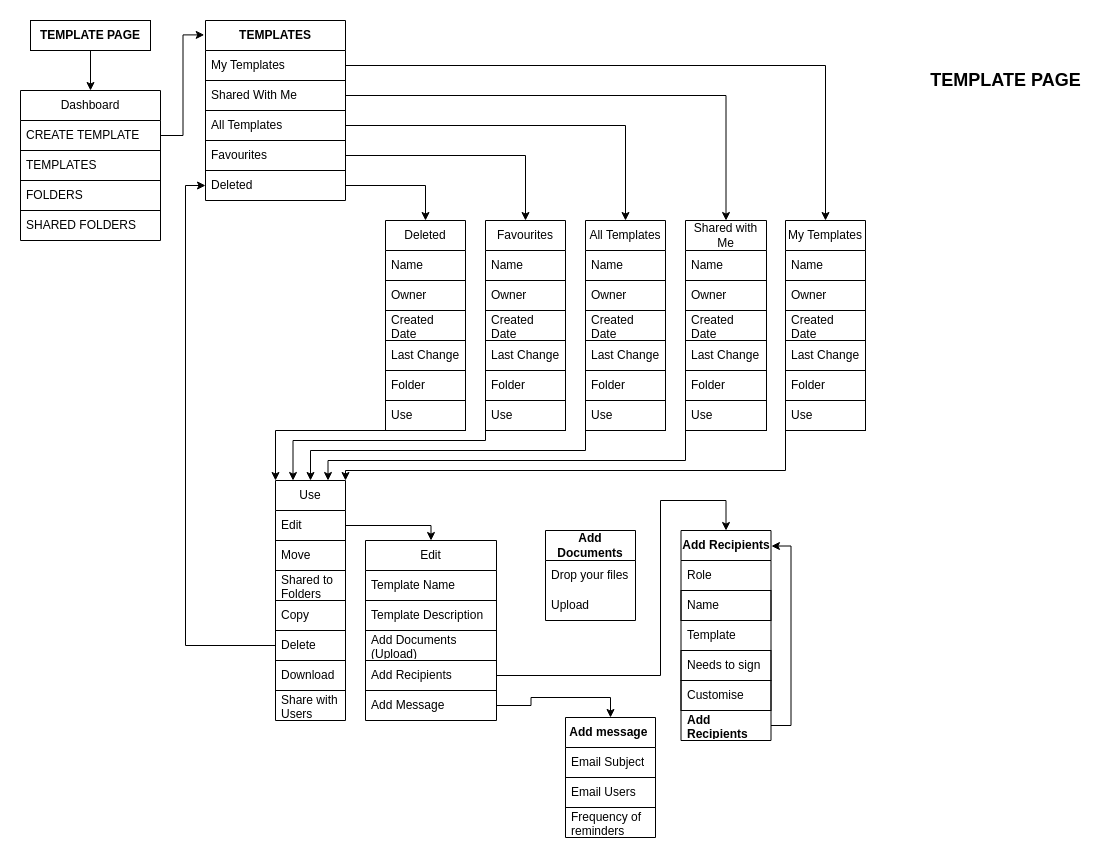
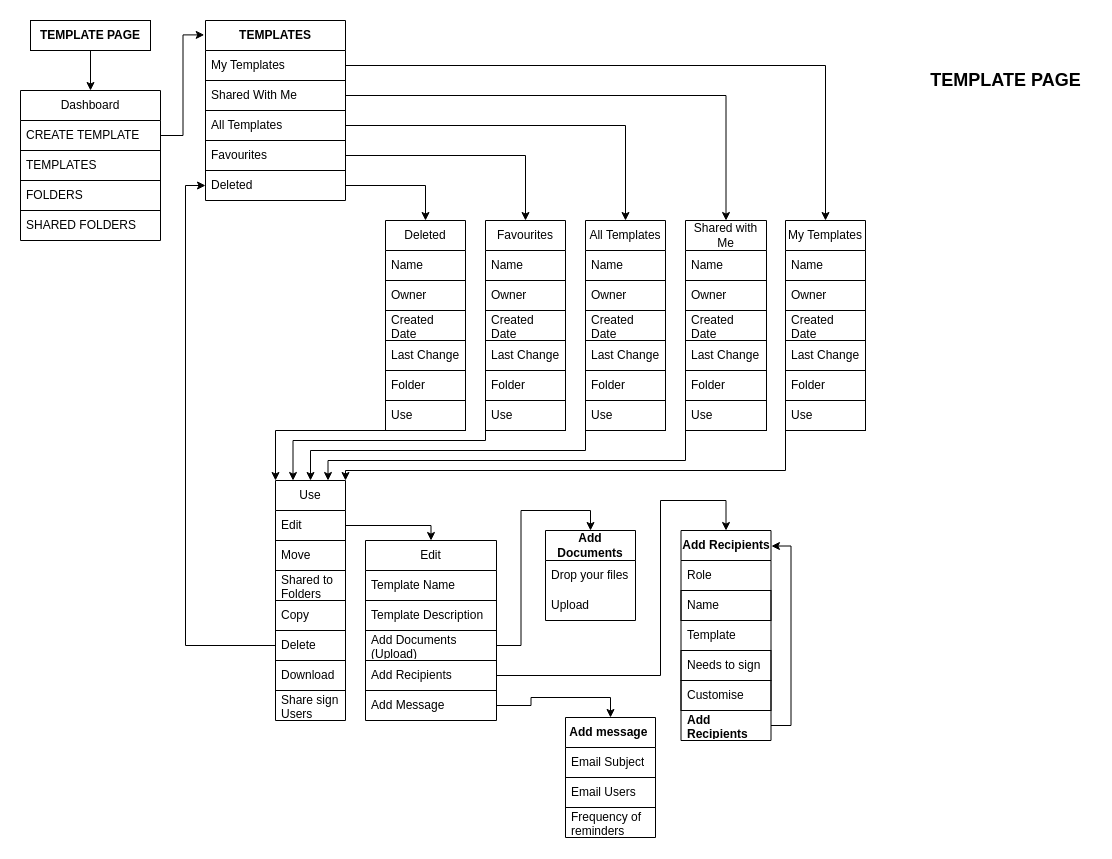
none -> (521, 550)
(312, 706) -> (312, 706)
